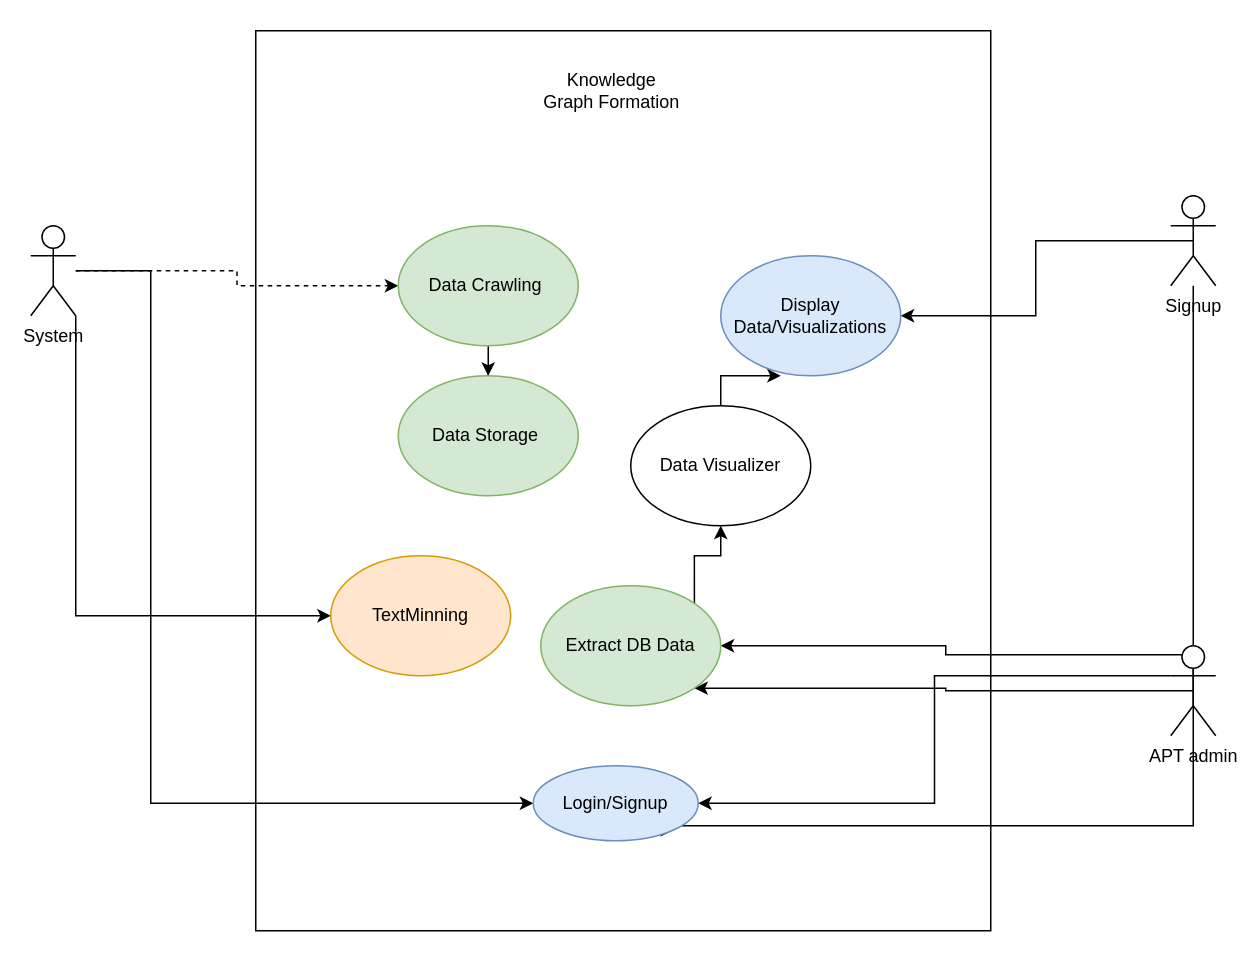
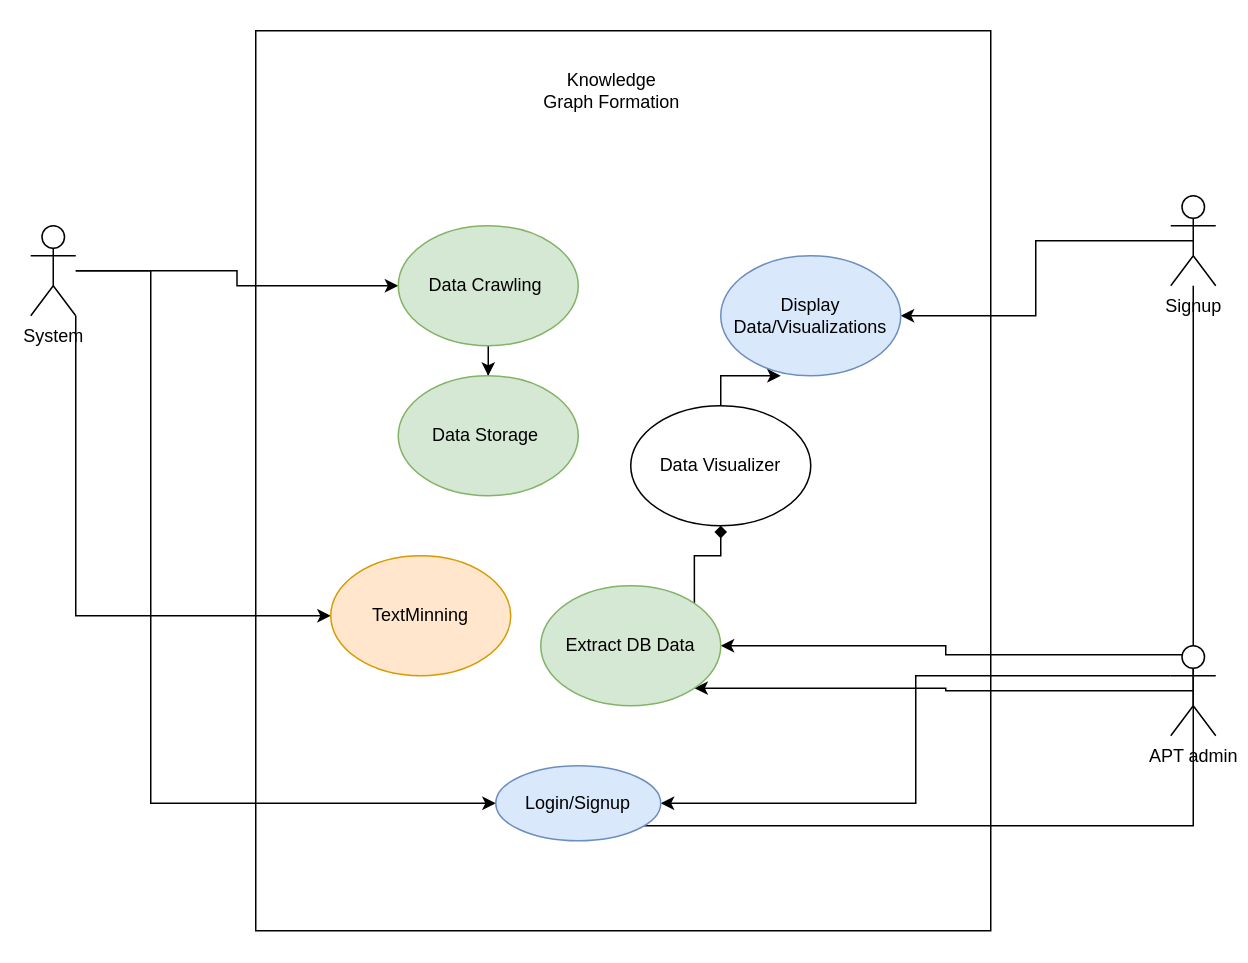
(261, 286) -> (261, 286)
(721, 537) -> (721, 538)
(616, 803) -> (578, 803)
